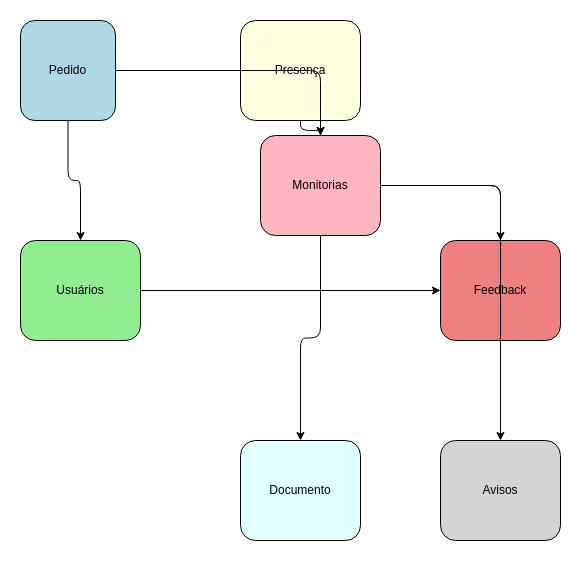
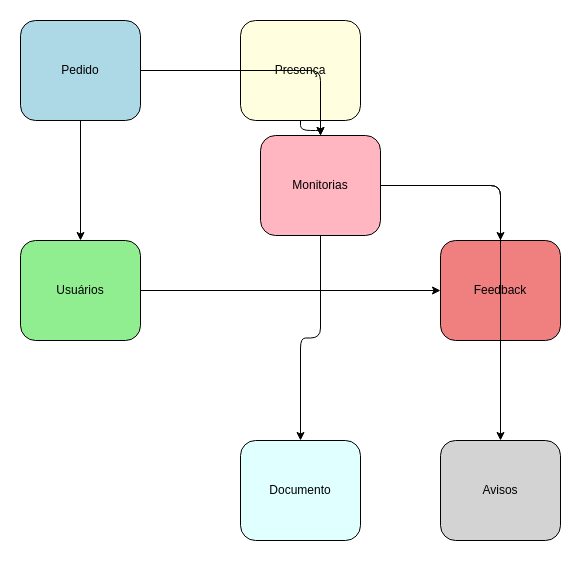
(68, 71) -> (81, 71)
